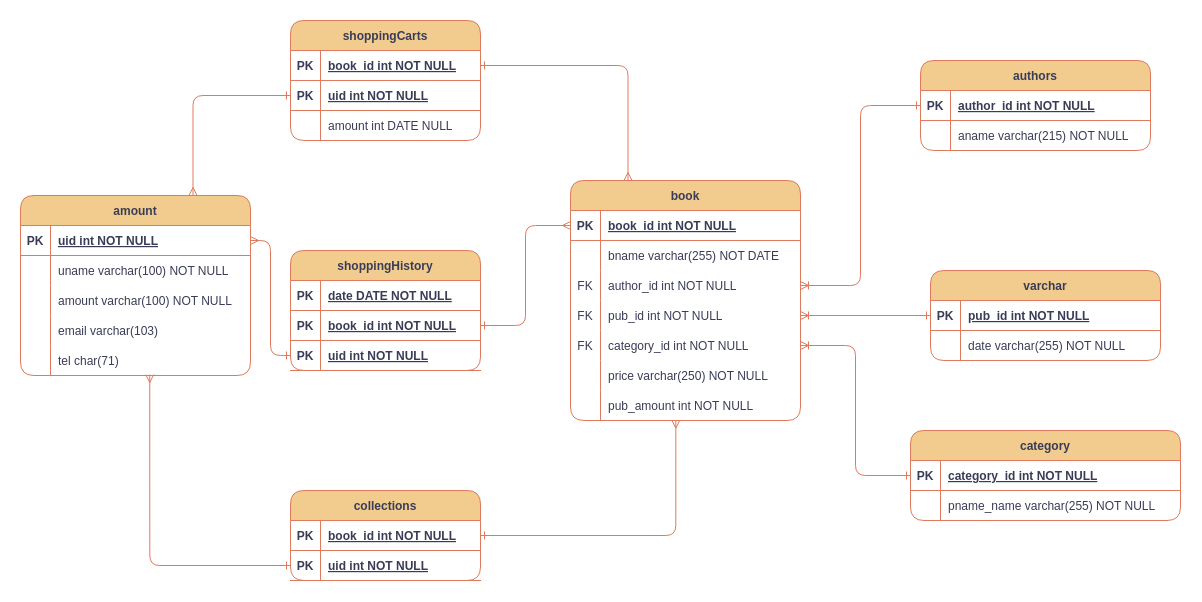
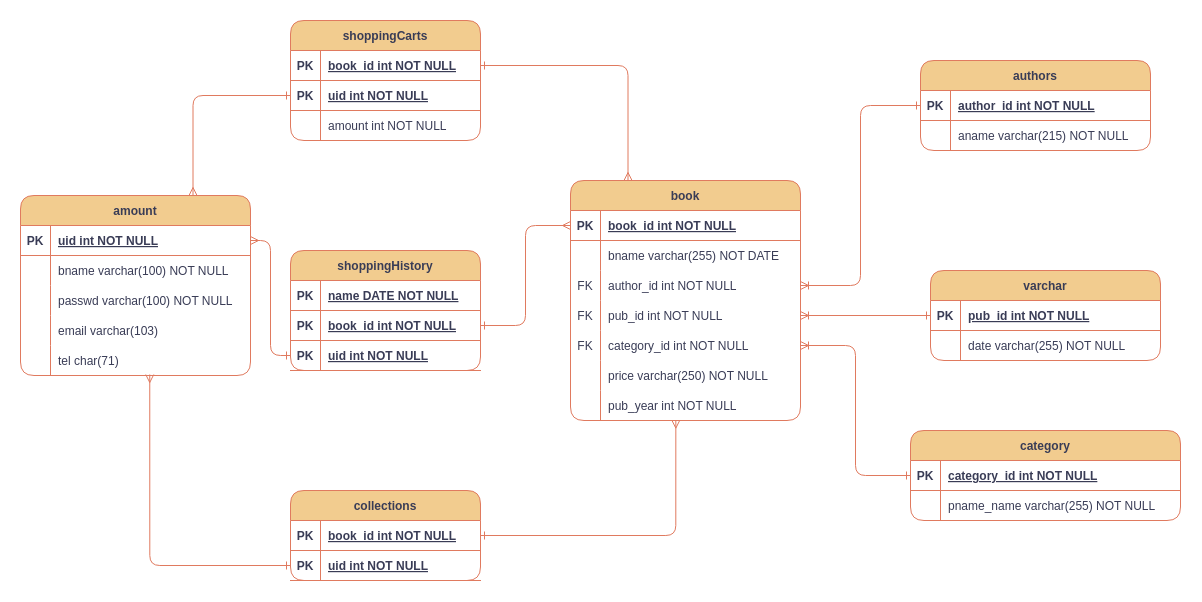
(391, 126) -> (387, 126)
(146, 271) -> (146, 271)
(389, 296) -> (389, 296)
(147, 301) -> (147, 301)
(701, 406) -> (694, 406)
